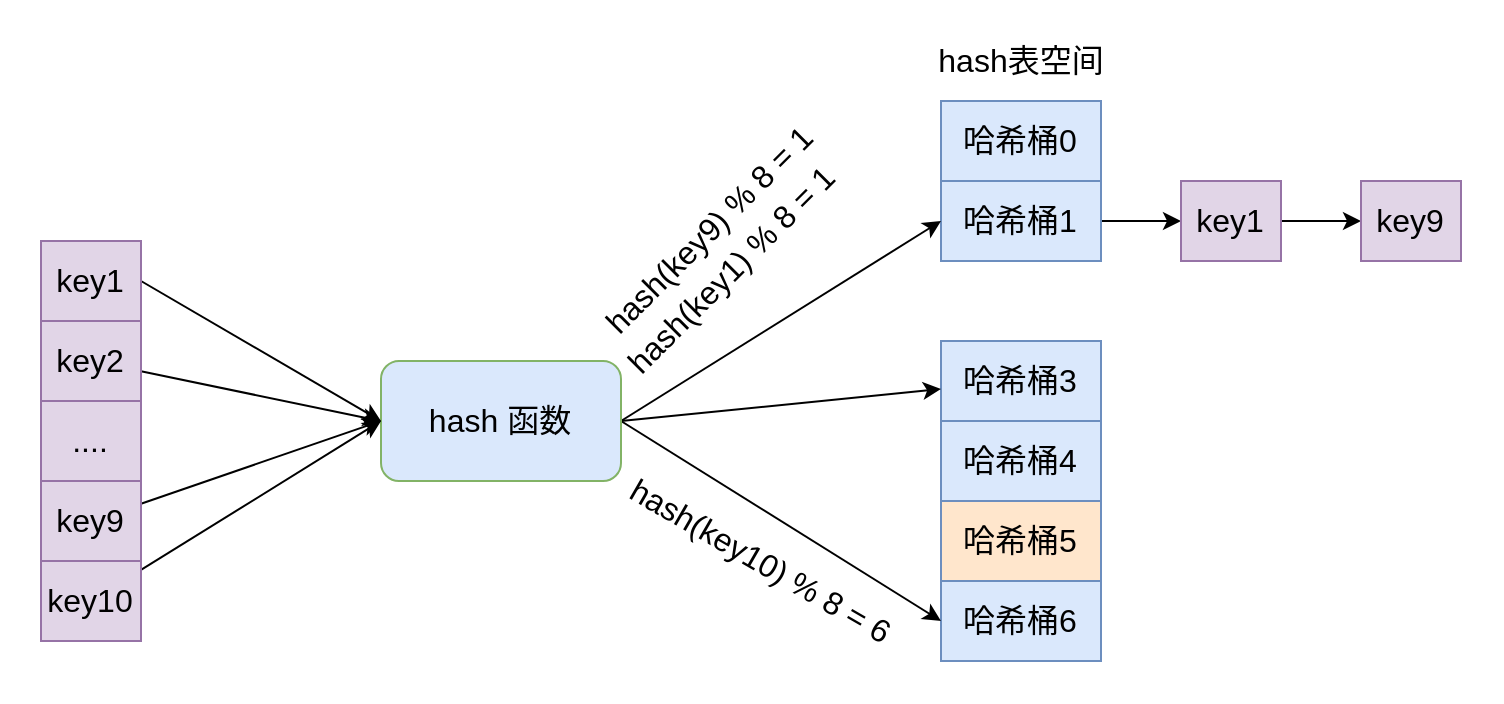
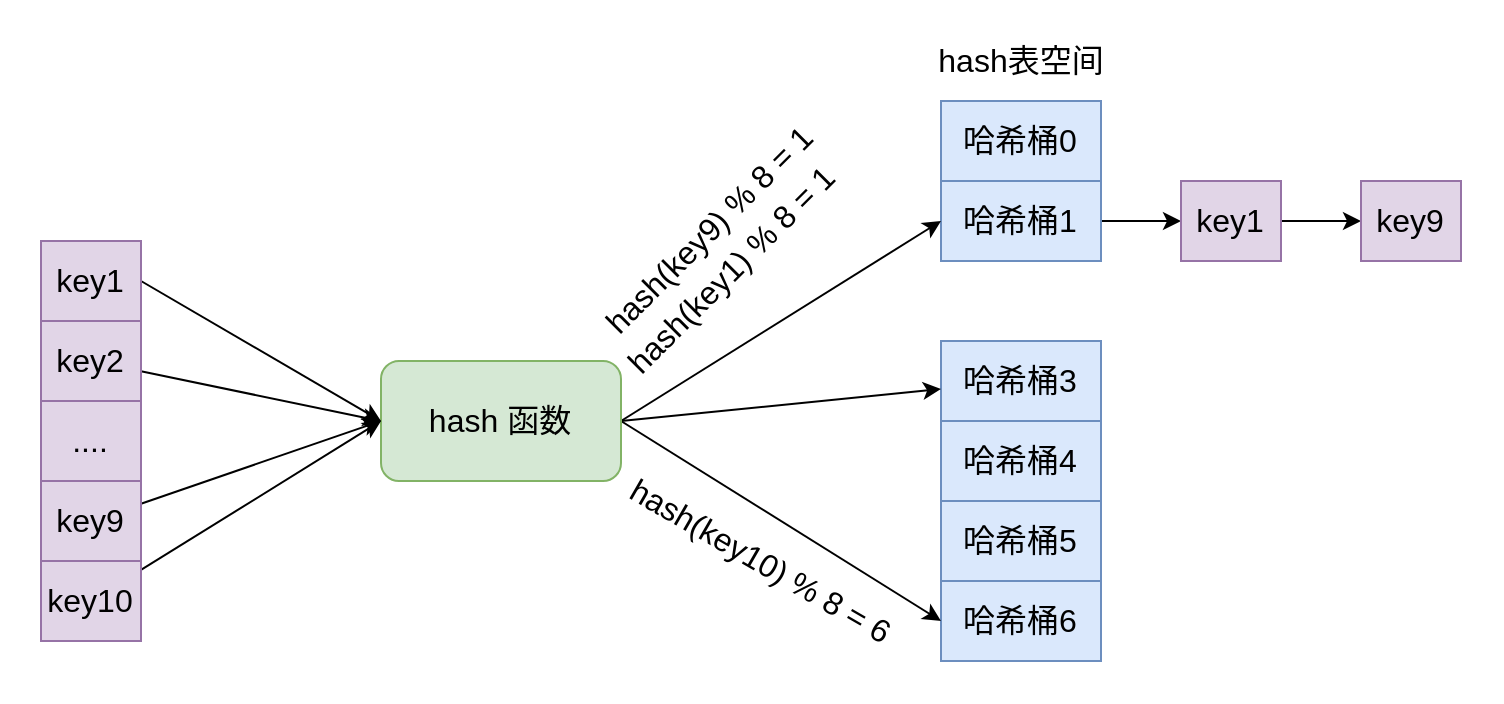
(501, 421) -> (501, 421)
(1021, 541) -> (1021, 541)
